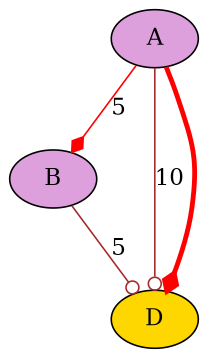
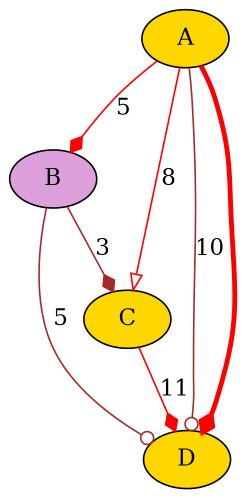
(155, 39) -> (185, 39)
none -> (127, 319)
